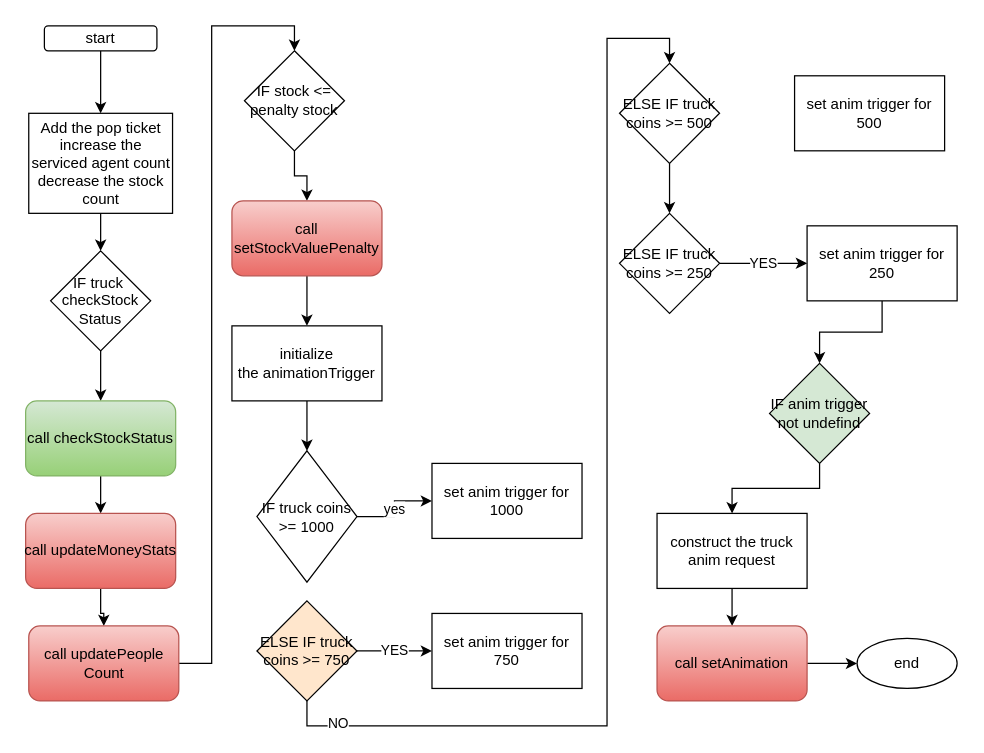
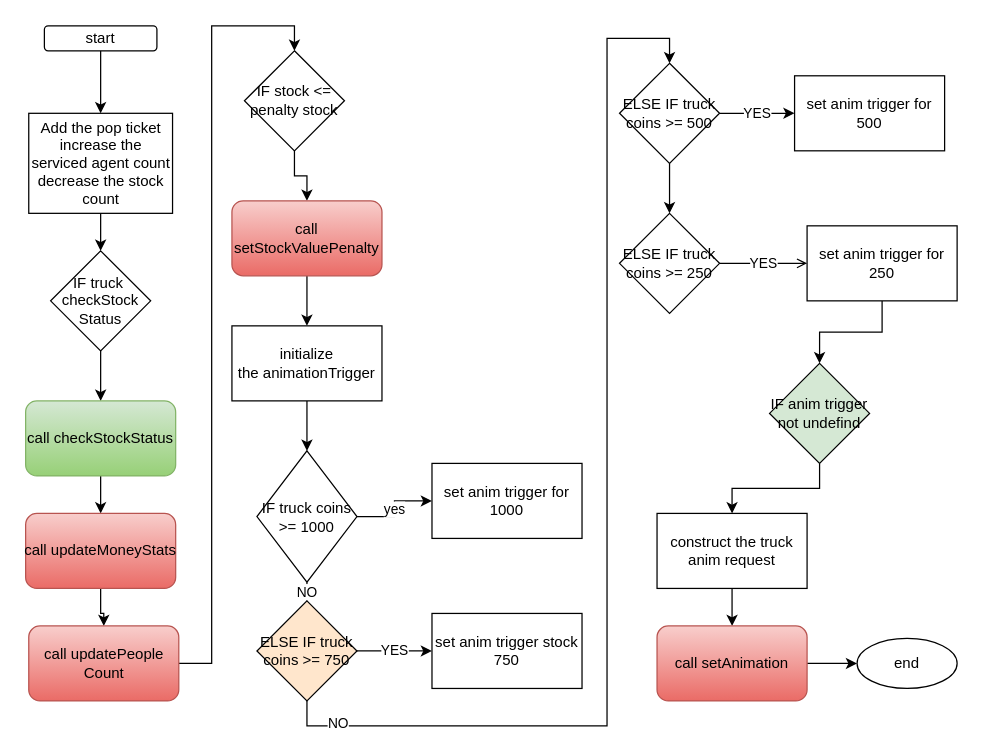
none -> (752, 113)
(797, 263) -> (799, 263)
none -> (307, 587)
(507, 651) -> (507, 651)
